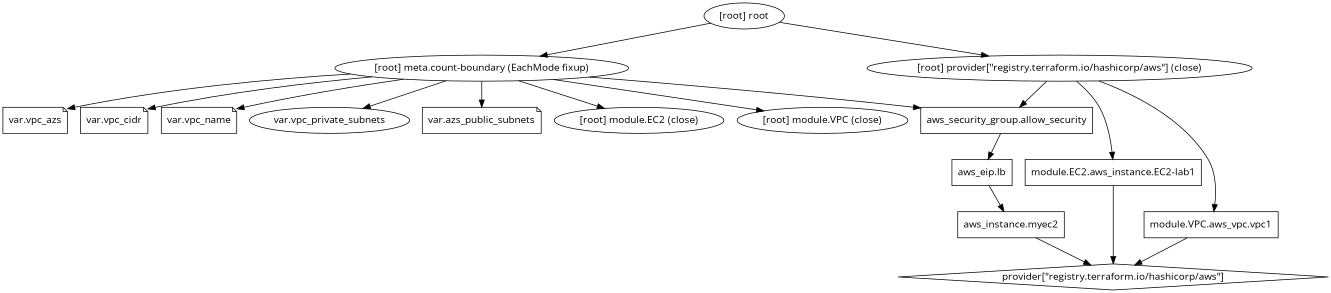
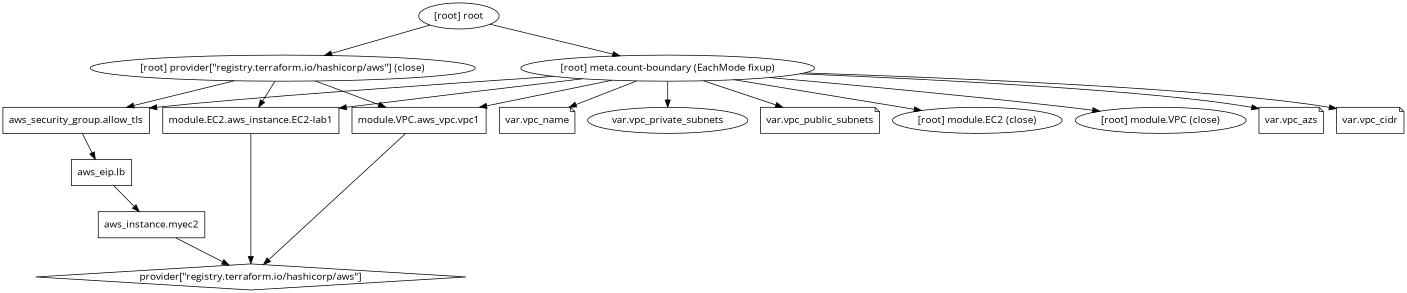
none -> (464, 93)
none -> (549, 93)
(482, 120) -> (820, 120)
(1007, 120) -> (76, 120)
